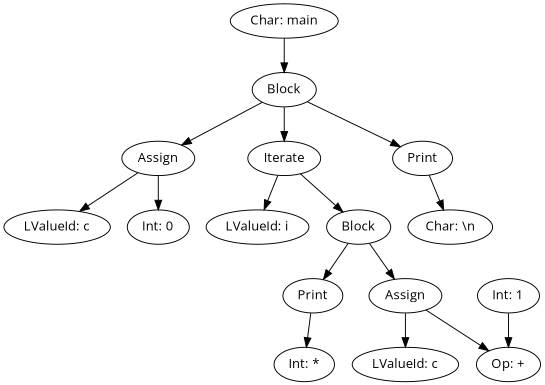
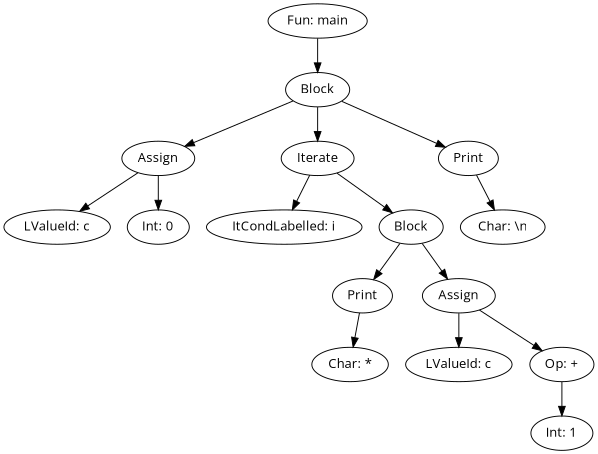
(284, 21) -> (318, 21)
(258, 227) -> (284, 227)
(508, 325) -> (562, 394)
(304, 364) -> (350, 364)
